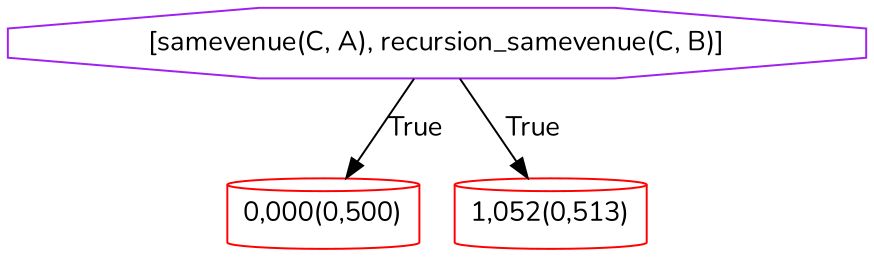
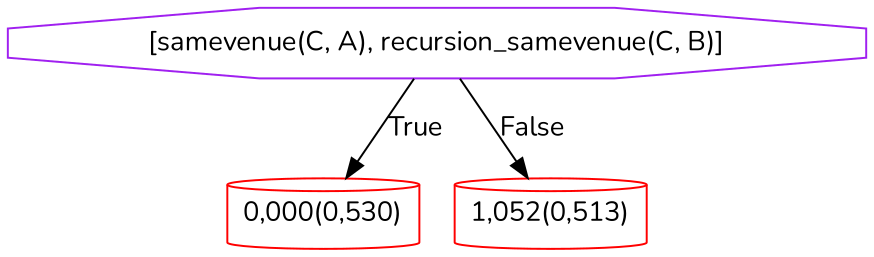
(533, 128) -> (533, 128)
(323, 214) -> (323, 214)
